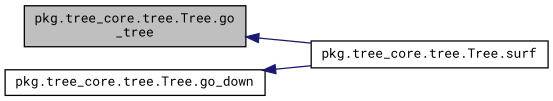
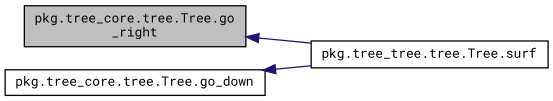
(135, 26) -> (135, 26)
(430, 54) -> (430, 54)
